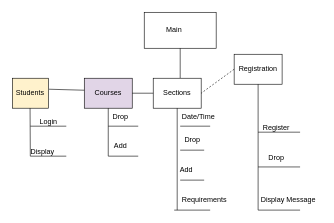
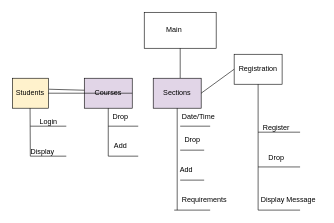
(218, 81) -> (218, 81)
(142, 93) -> (90, 93)
(177, 93) -> (177, 93)
